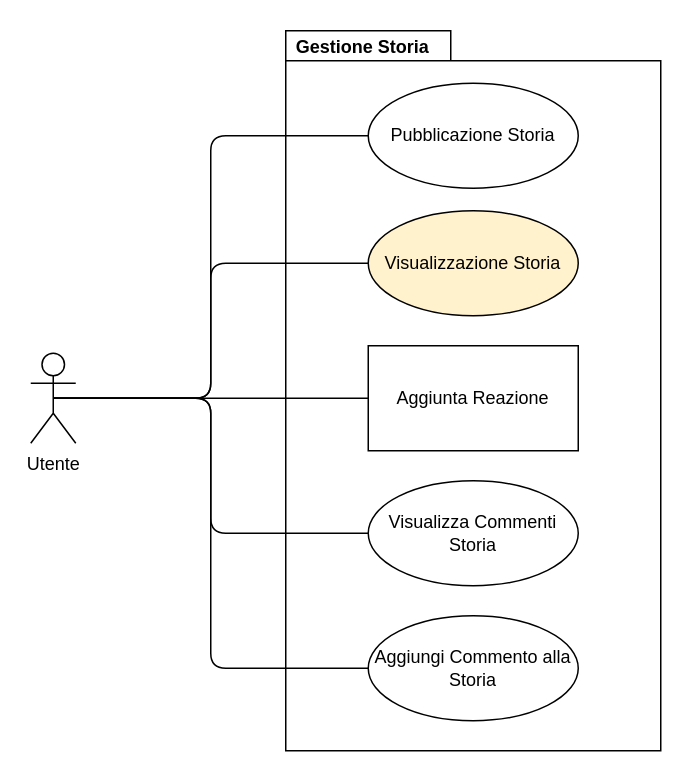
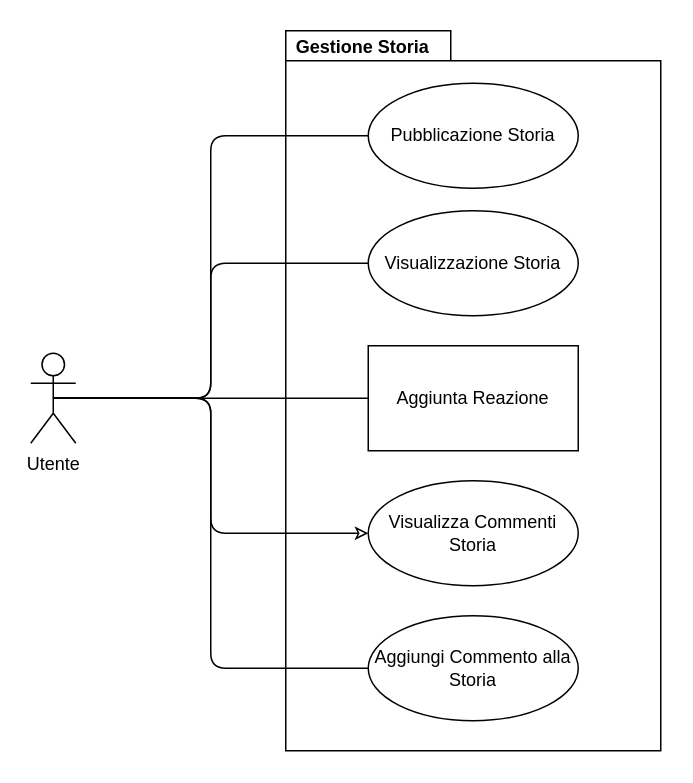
(473, 263) -> (473, 263)
(361, 533) -> (357, 533)
